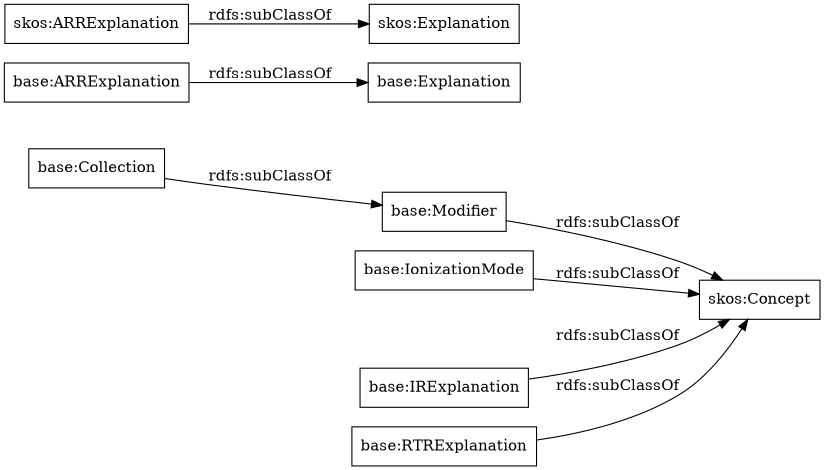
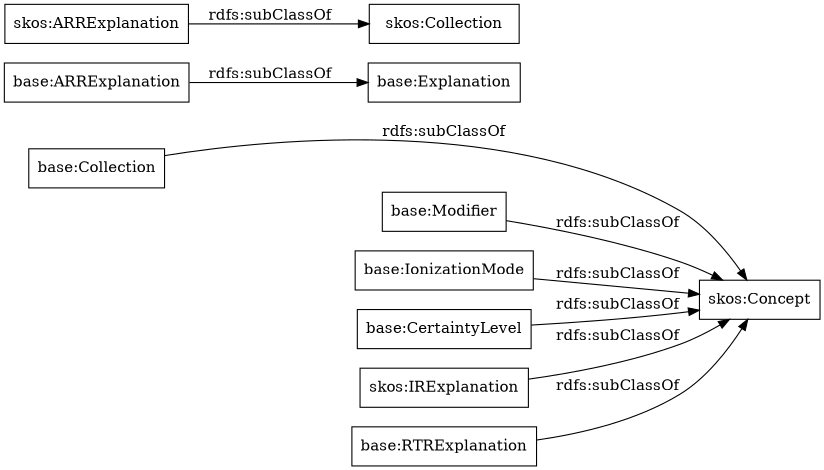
(444, 24) -> (444, 24)
(268, 192) -> (470, 147)
none -> (444, 329)
(444, 388) -> (444, 388)
